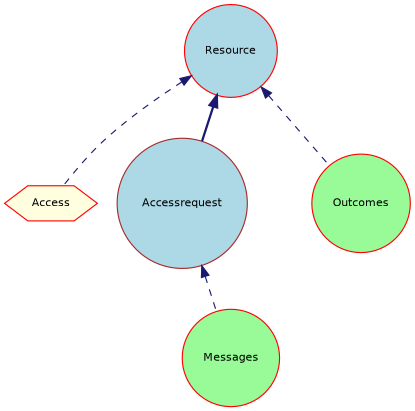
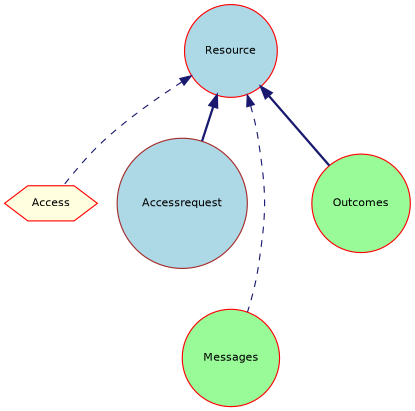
(299, 130) -> (299, 130)
(211, 294) -> (264, 209)
